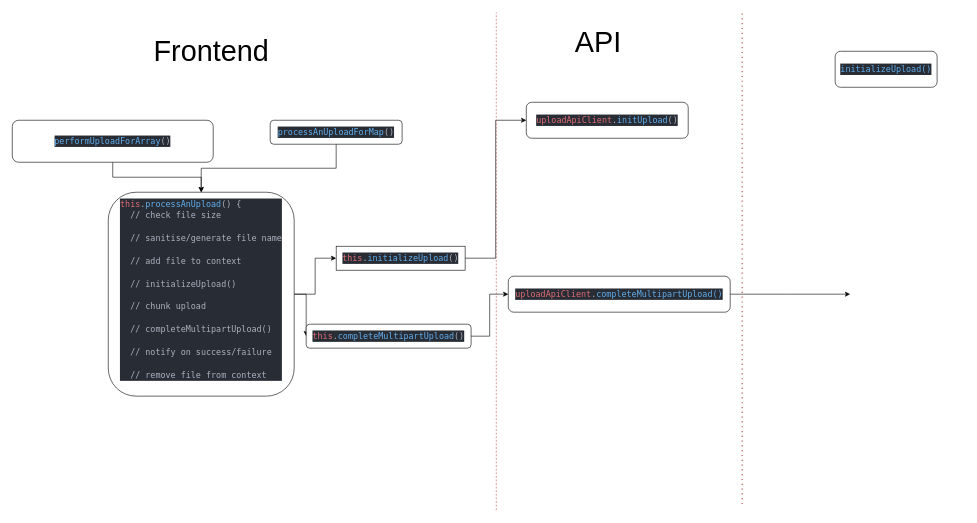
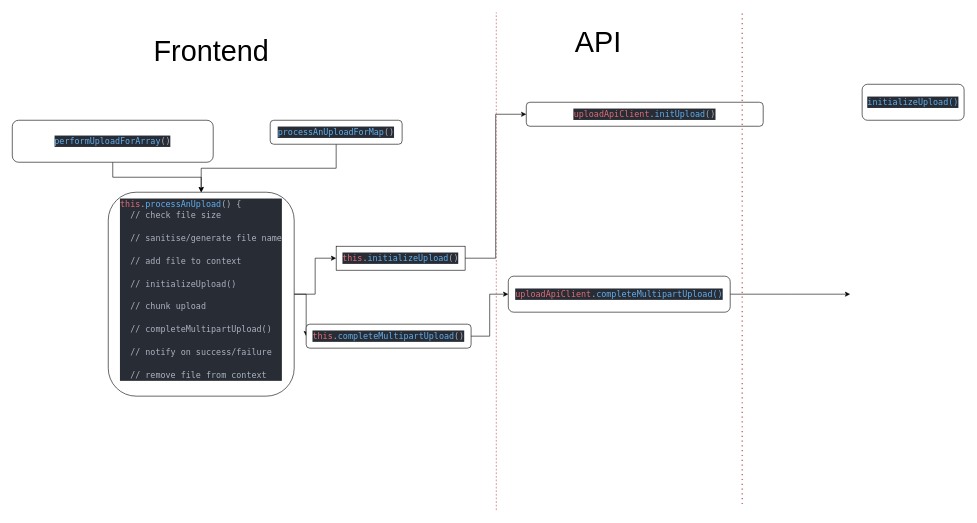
(887, 69) -> (914, 102)
(608, 120) -> (645, 114)
